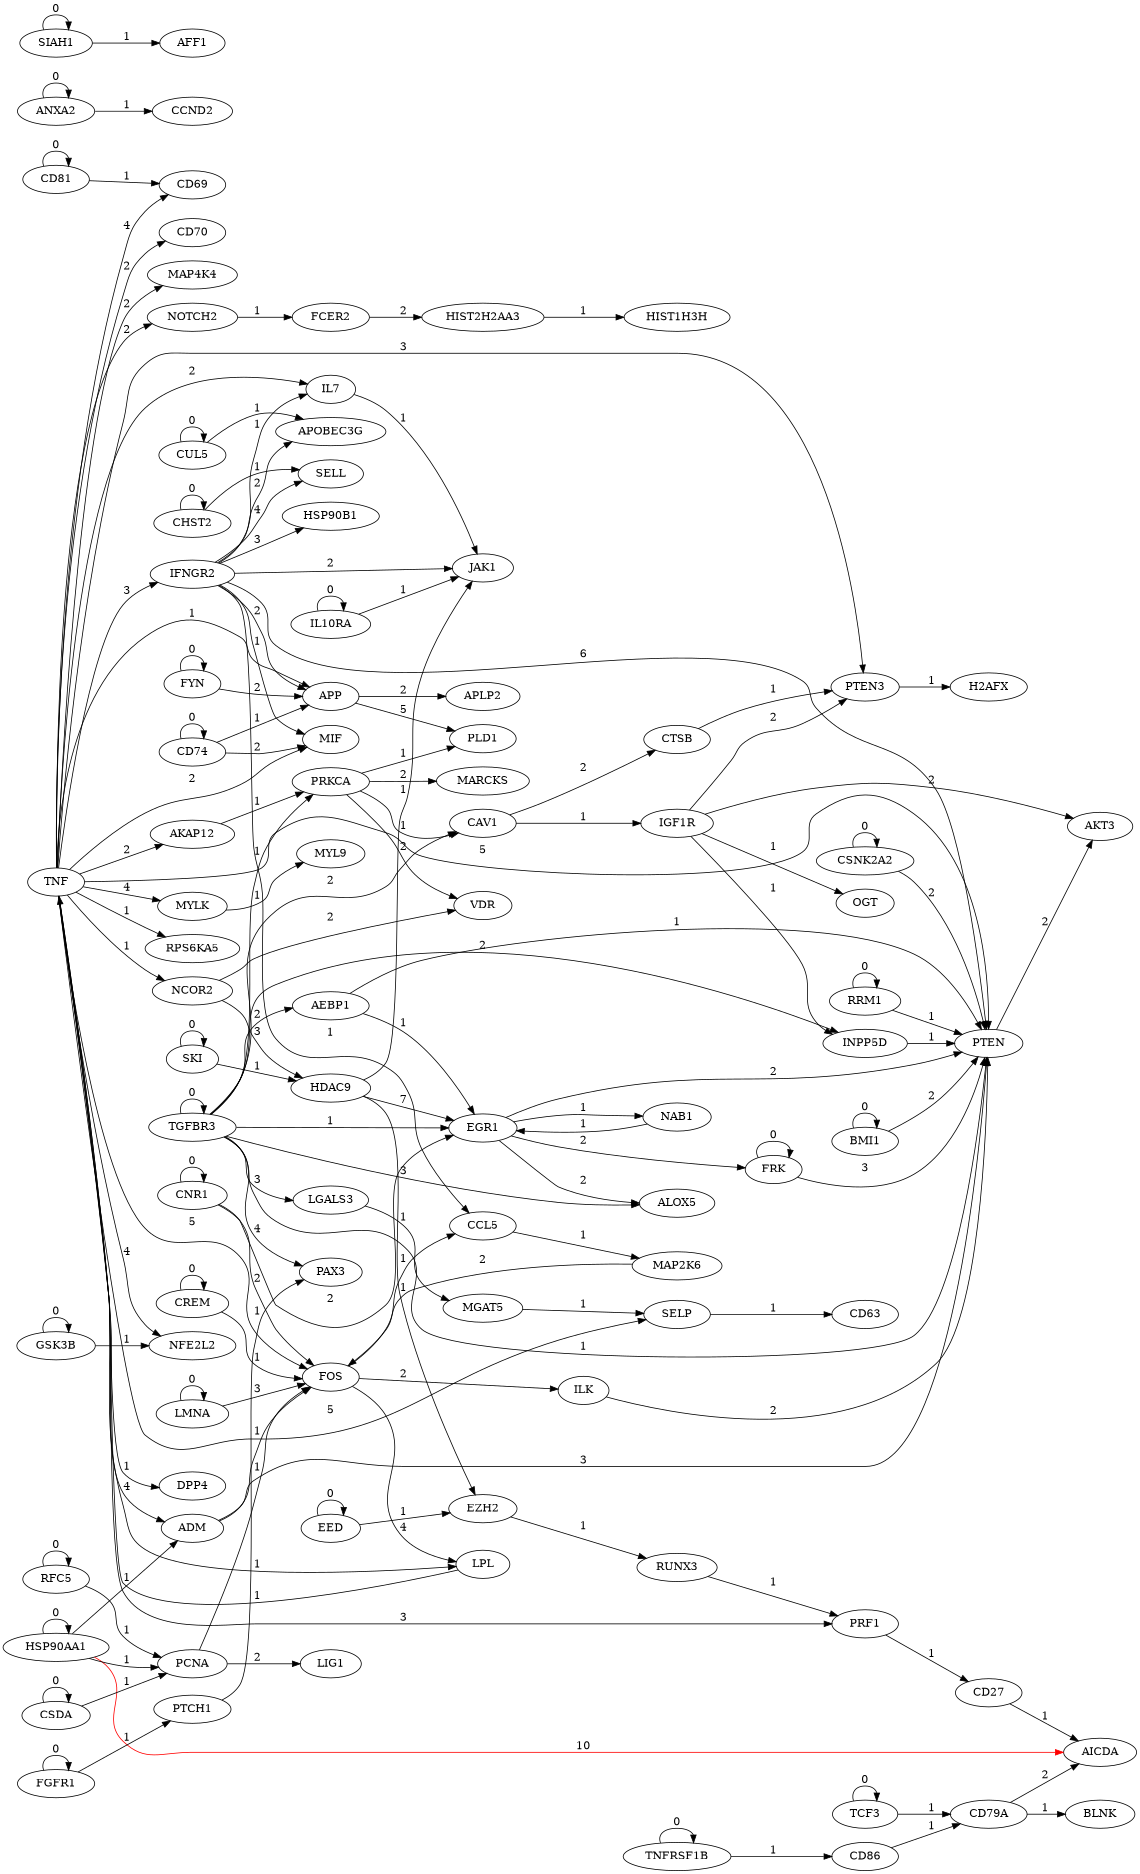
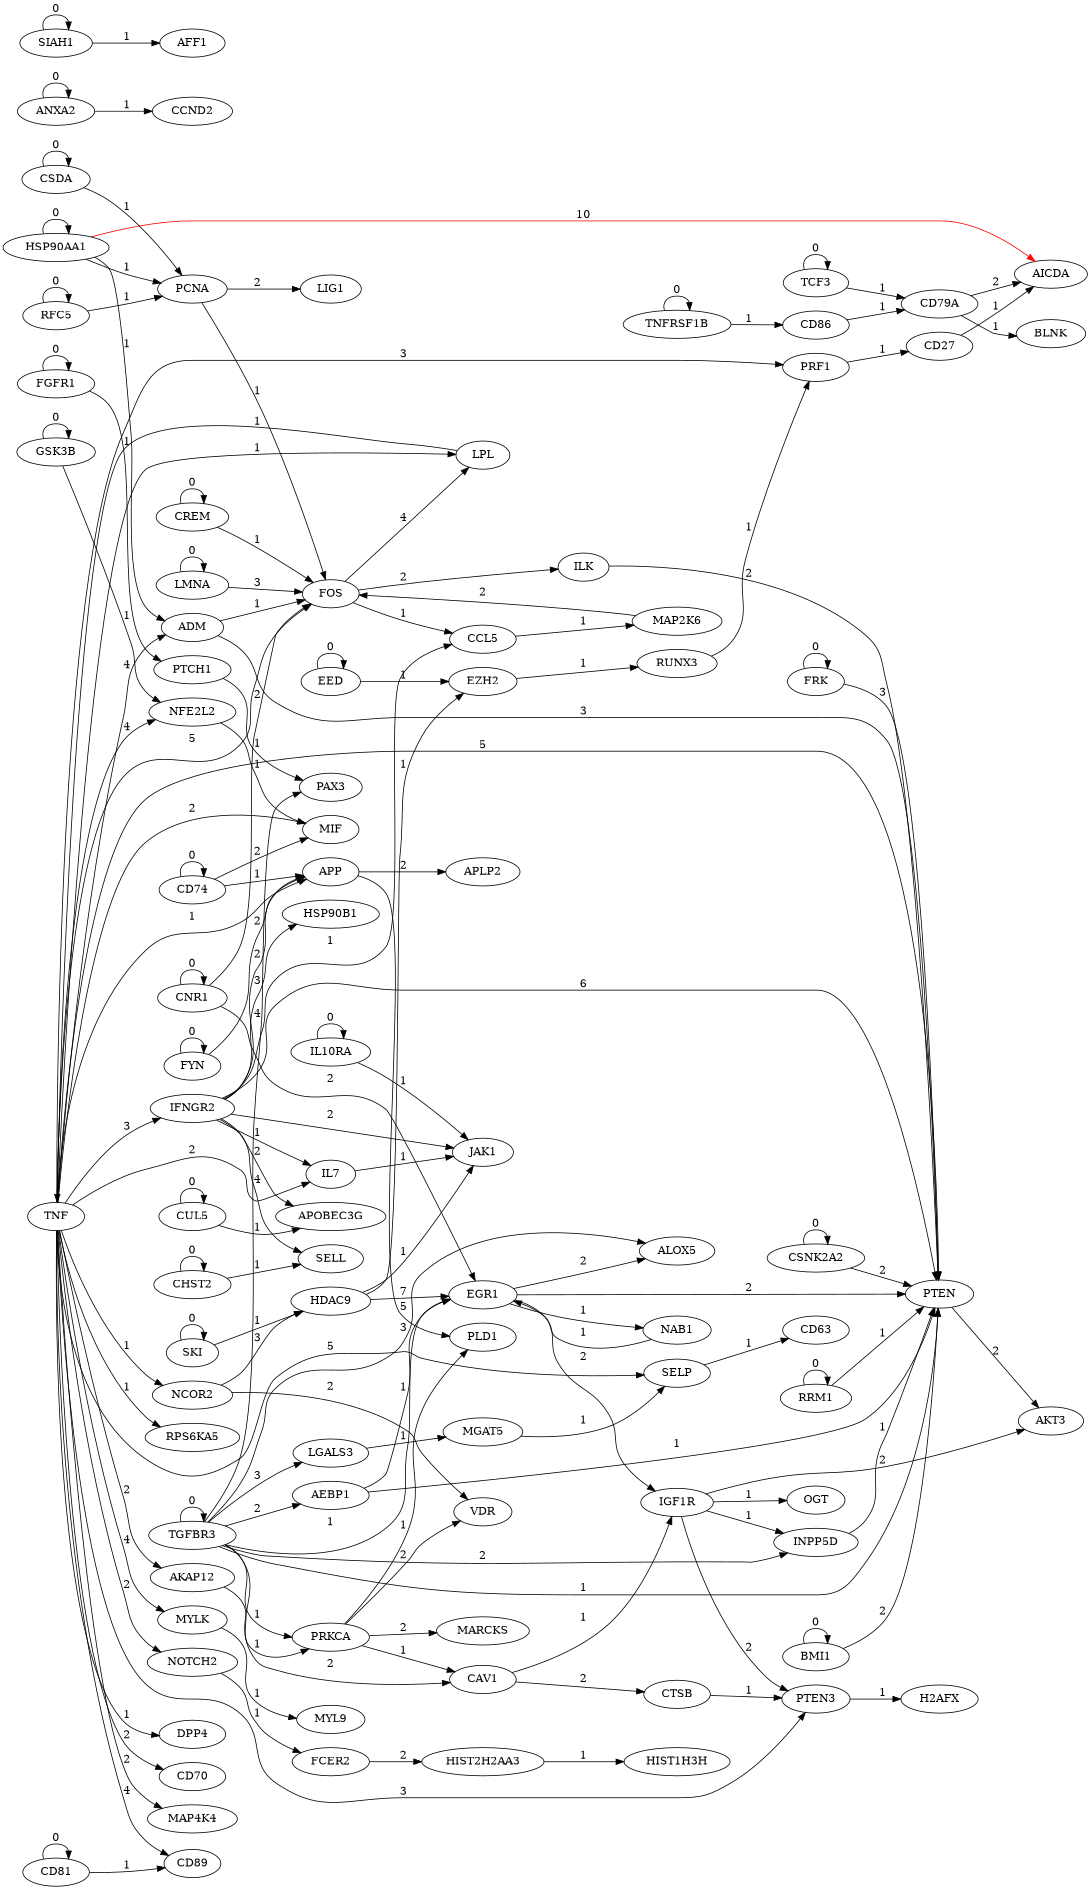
(192, 185) -> (192, 1864)
(256, 655) -> (257, 778)
(624, 1156) -> (584, 1389)
